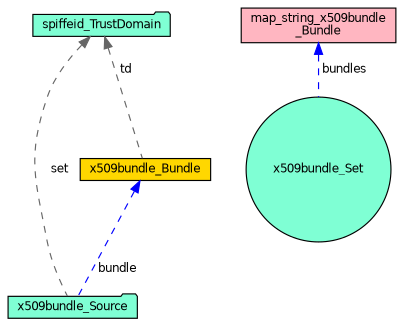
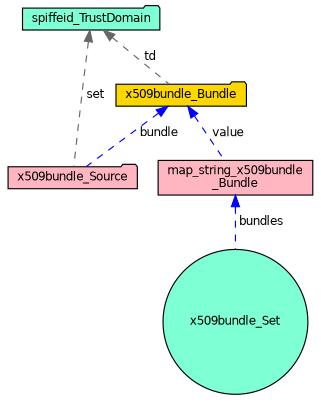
none -> (209, 138)
(145, 170) -> (181, 95)
(73, 307) -> (73, 178)
